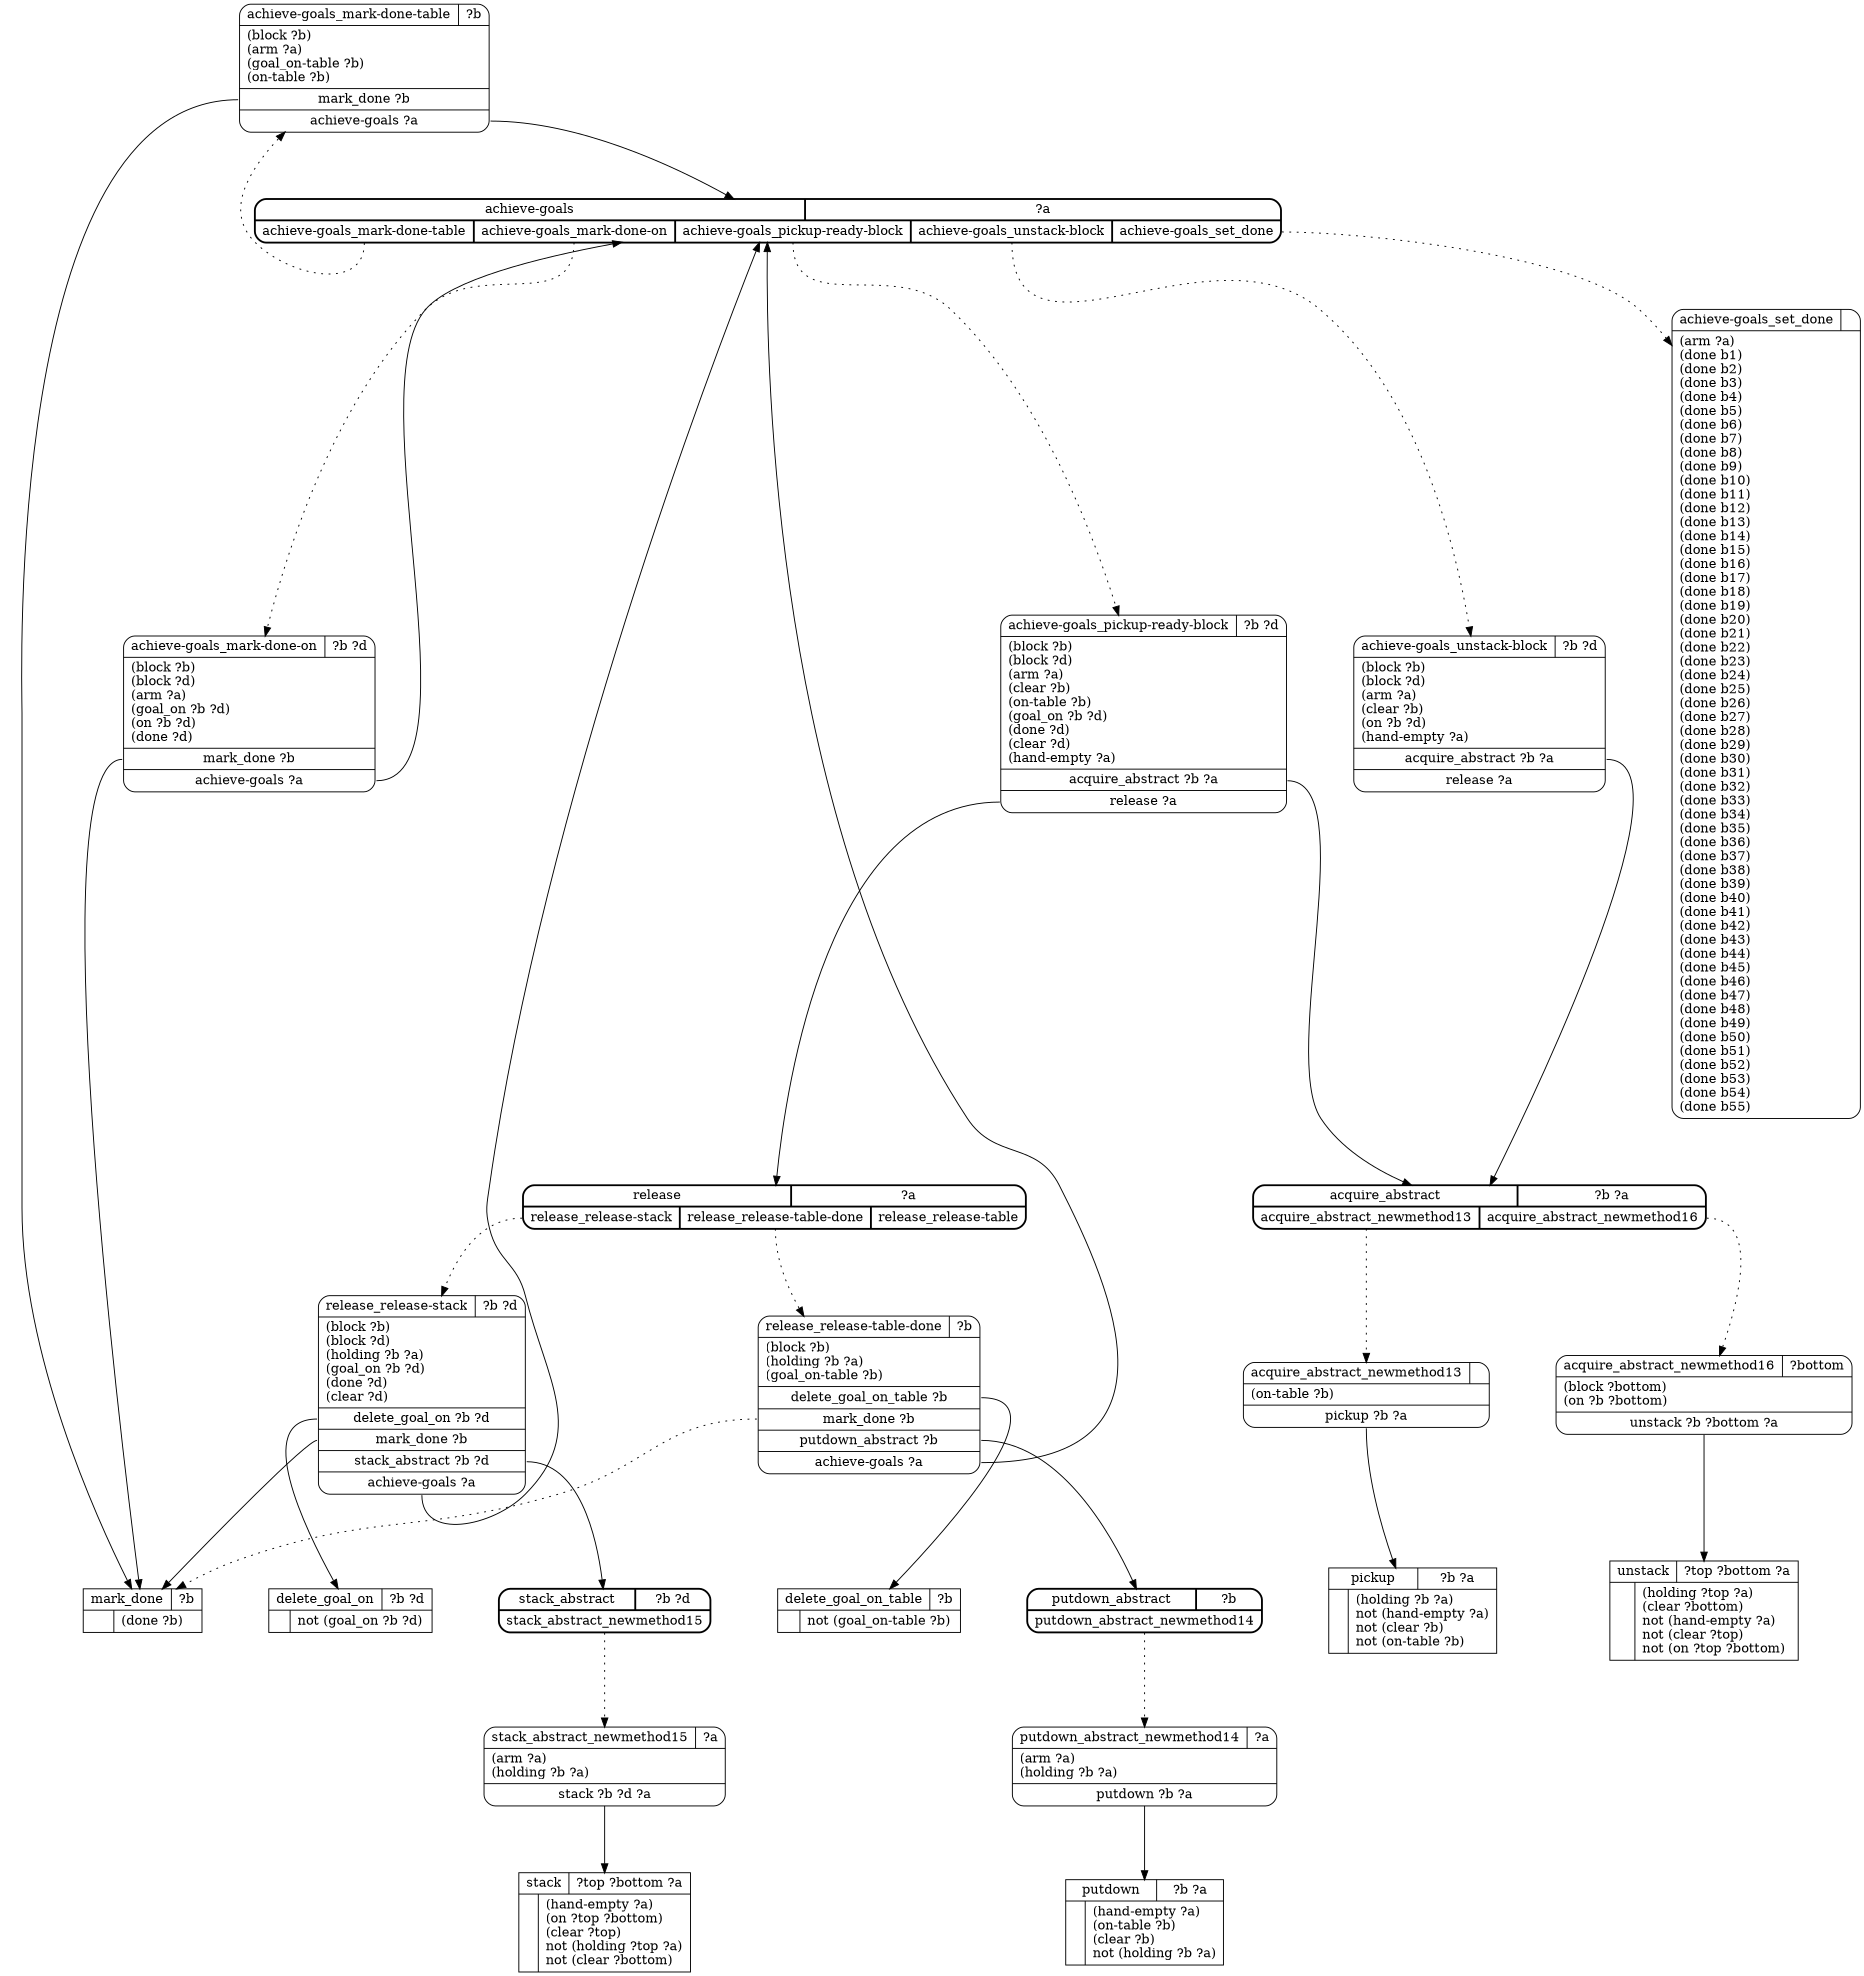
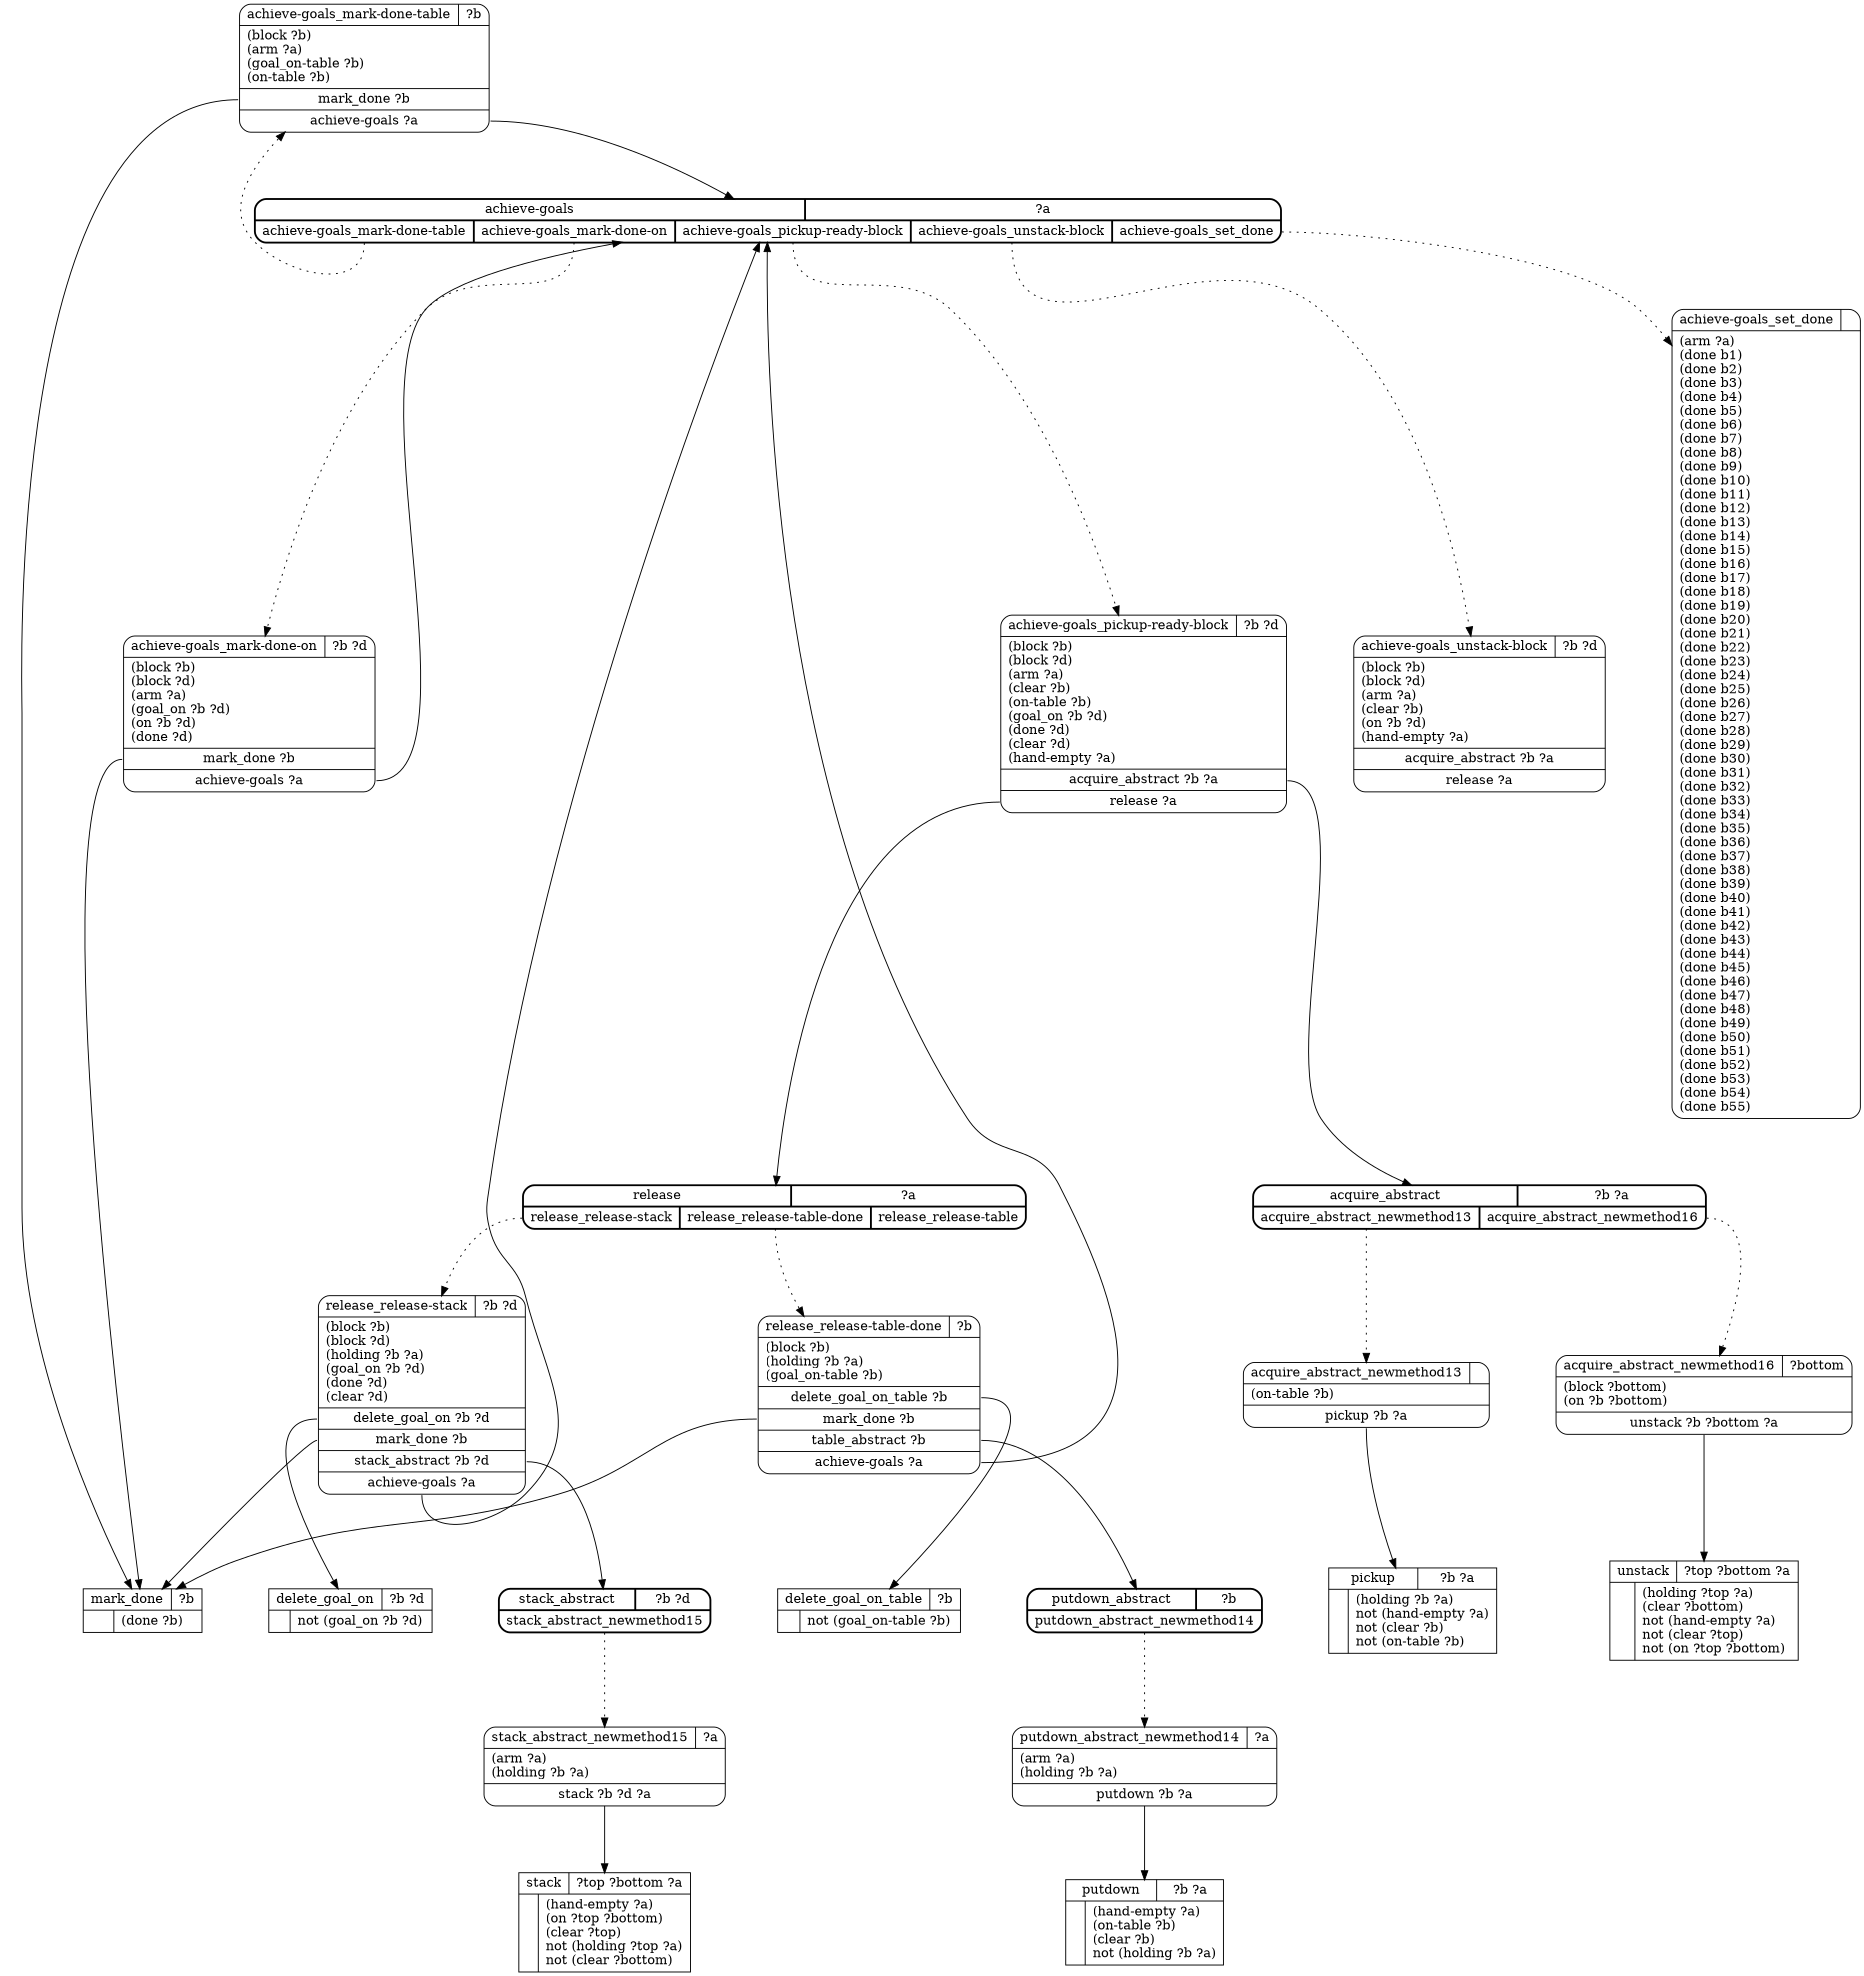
(1587, 968) -> none
(869, 1440) -> (869, 1440)
(475, 1514) -> (475, 1514)
